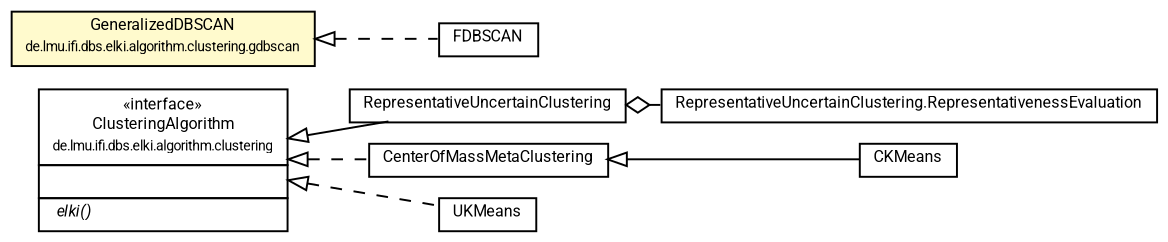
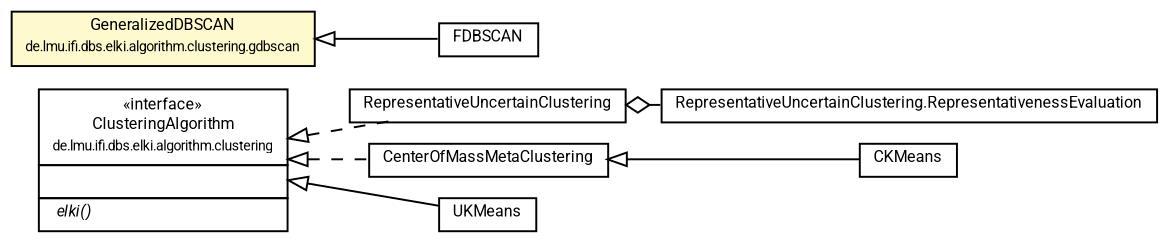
(386, 39) -> (386, 39)
(348, 128) -> (348, 128)
(373, 195) -> (373, 195)
